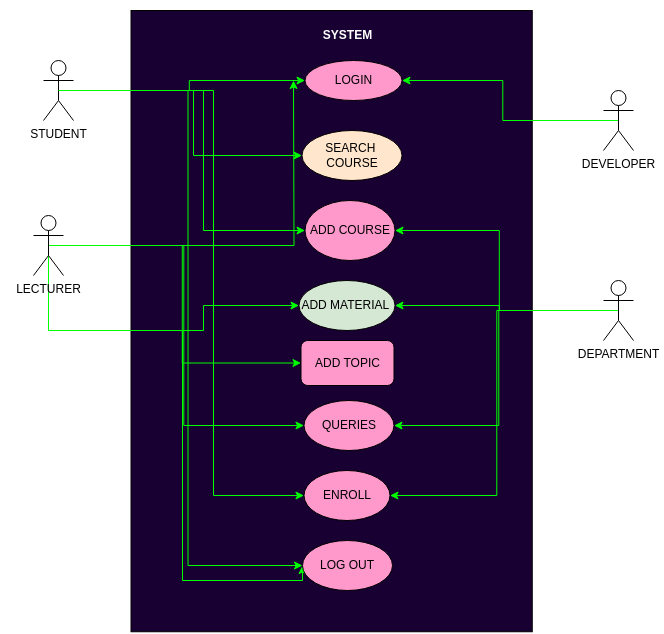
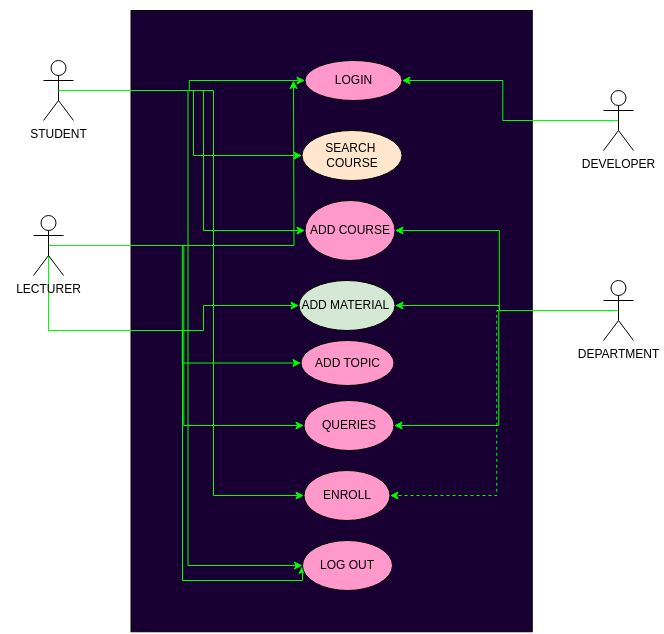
(348, 36) -> none
(348, 363) -> (348, 363)
(481, 496) -> (481, 496)
